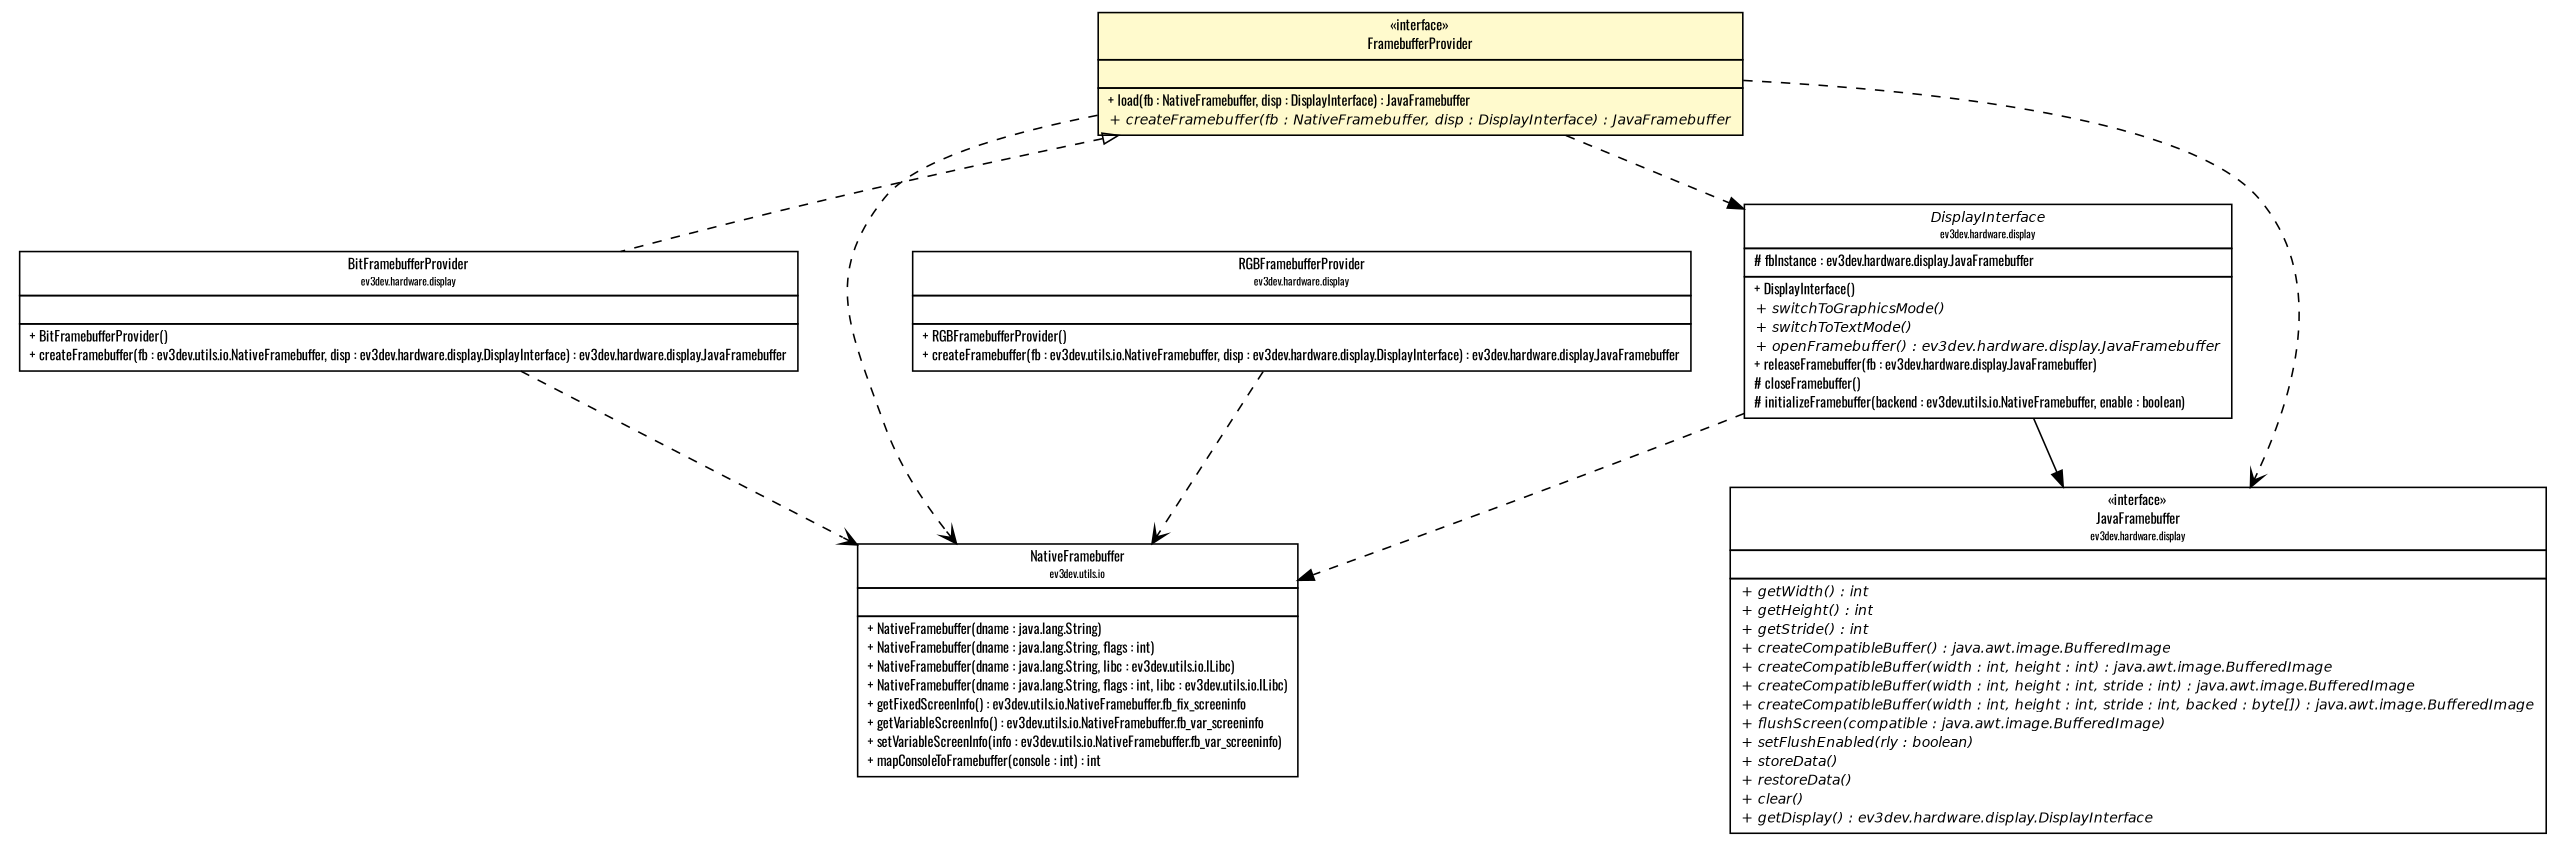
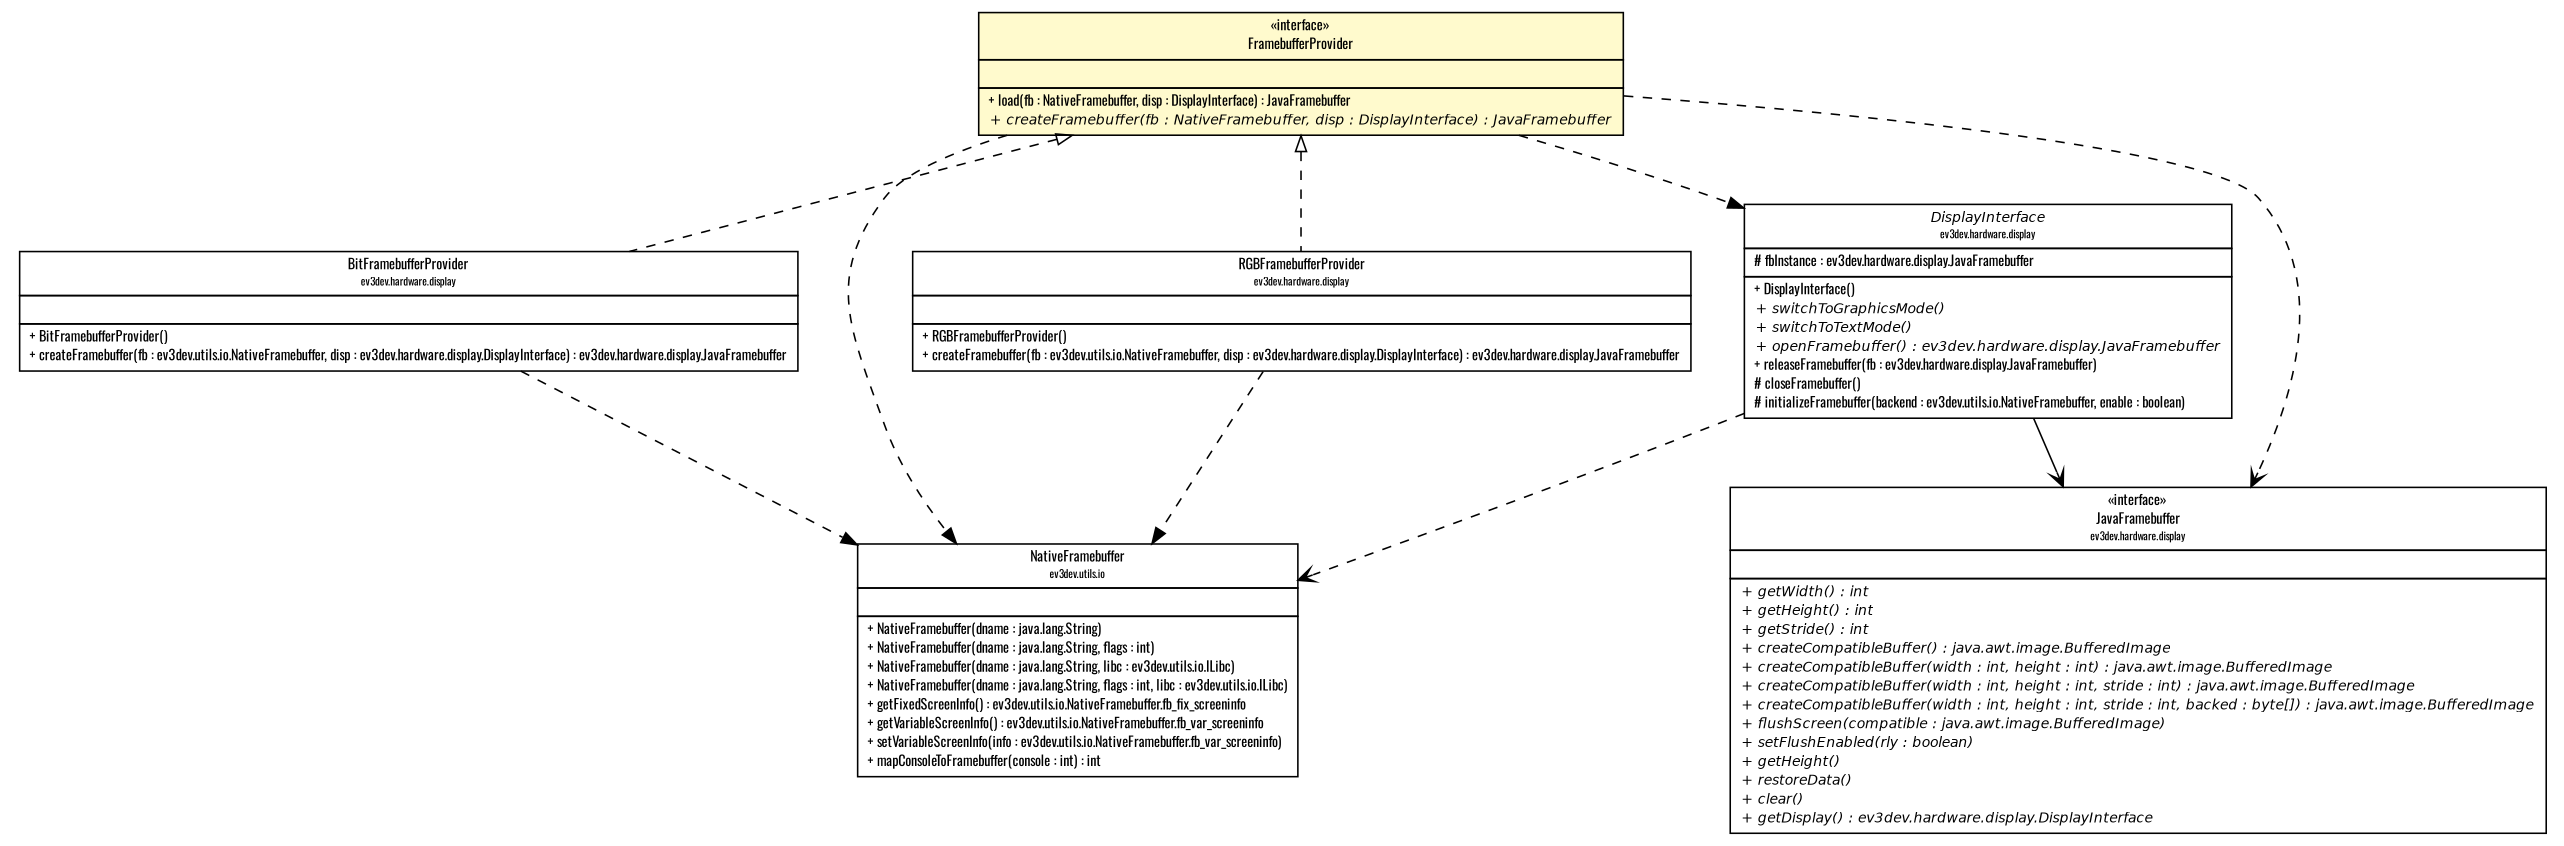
none -> (1301, 201)
(853, 256) -> (849, 302)
(2045, 445) -> (2045, 445)
(1212, 451) -> (1212, 451)
(682, 454) -> (682, 454)
(1529, 495) -> (1529, 495)
(1790, 762) -> (1792, 762)
